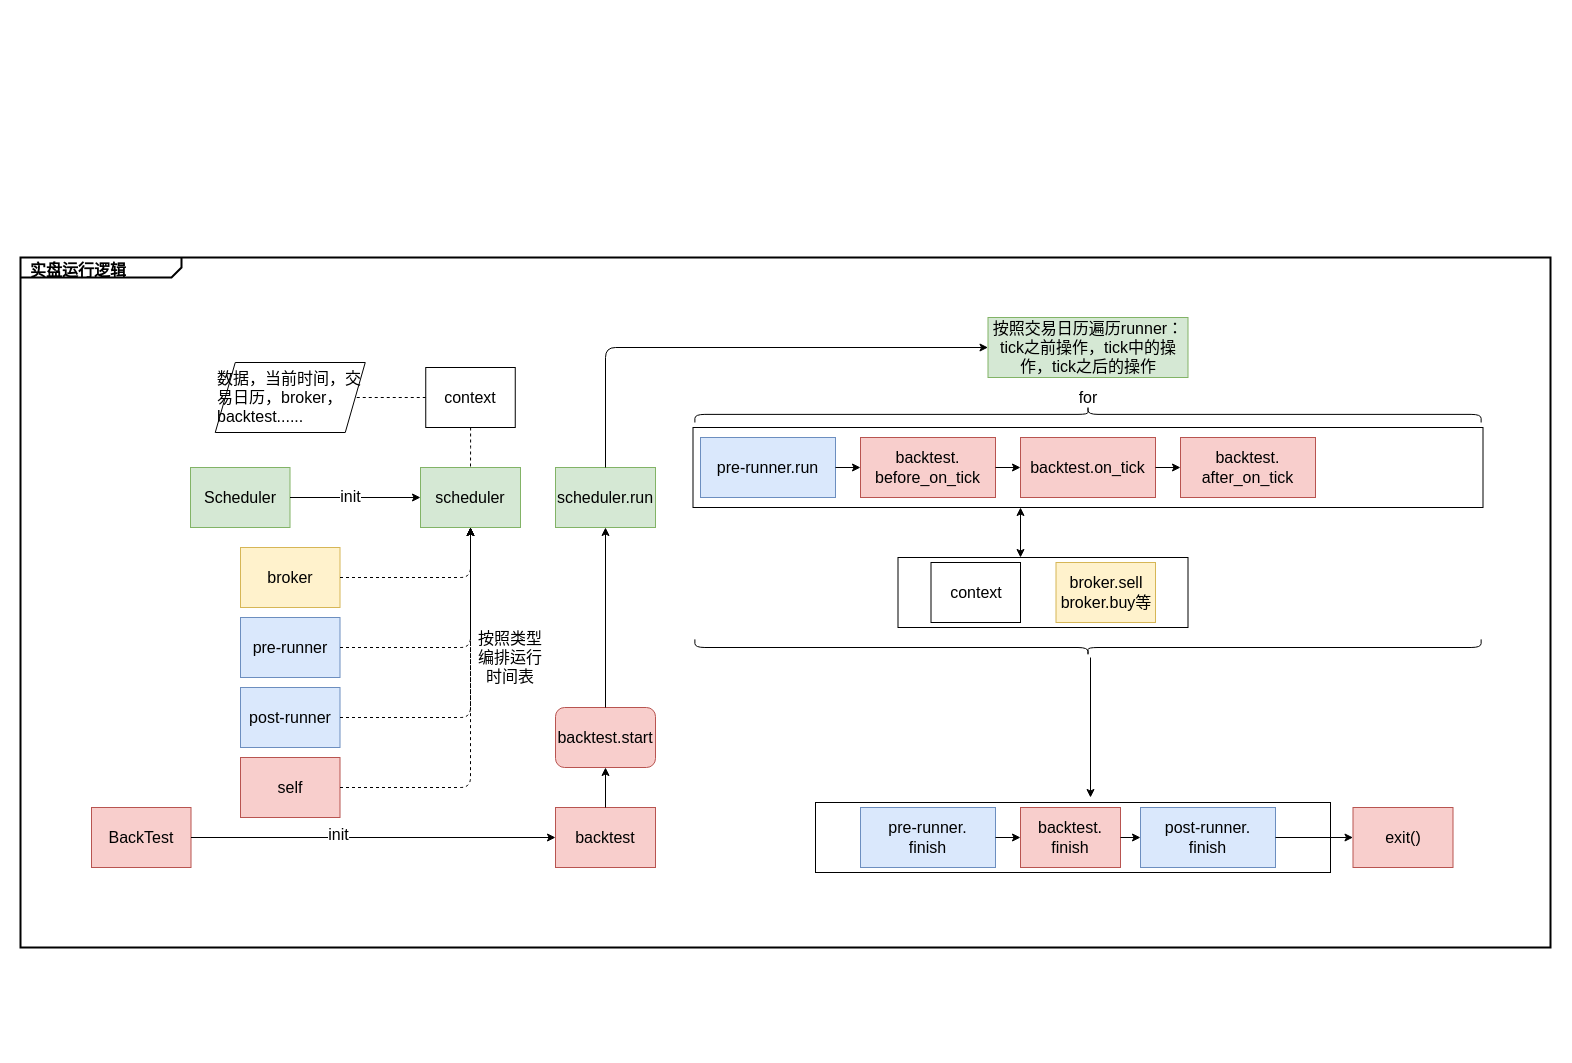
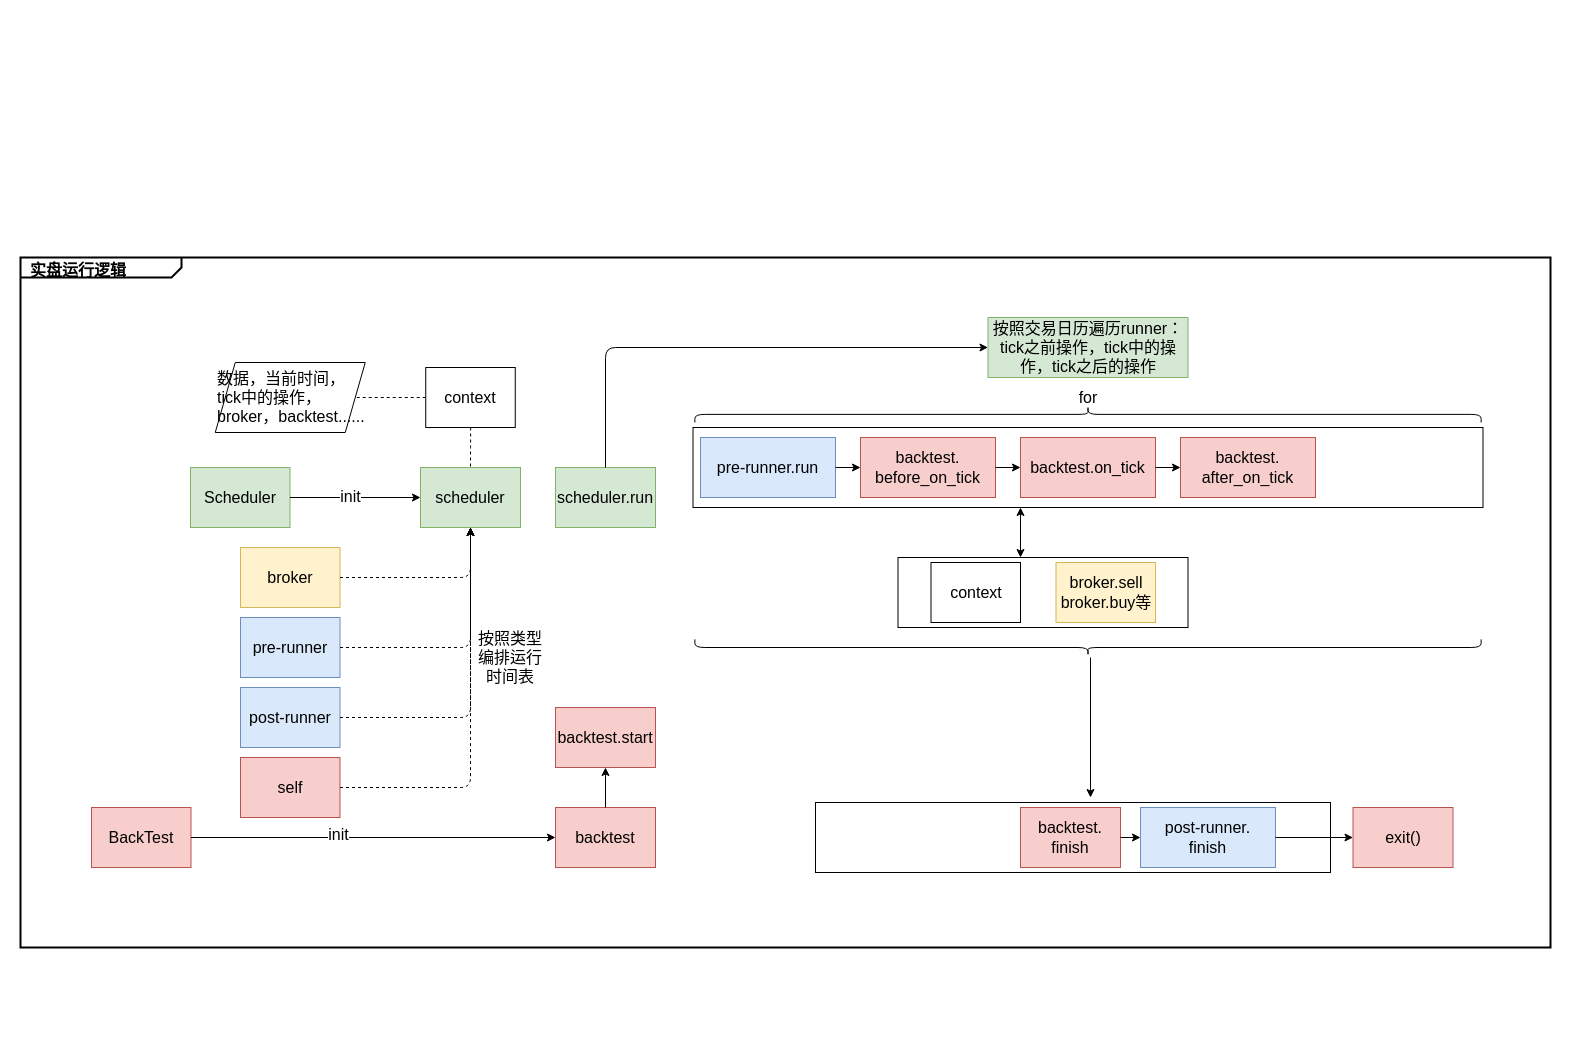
(292, 398) -> (292, 398)
(606, 621) -> none
(606, 738) -> (606, 738)
(928, 838) -> none
(1005, 838) -> none
